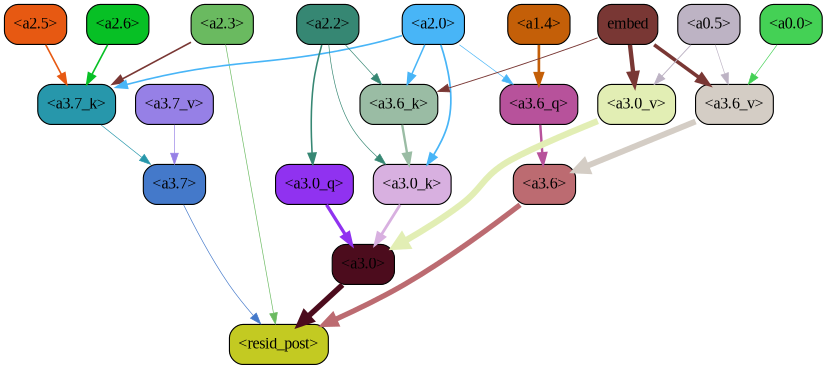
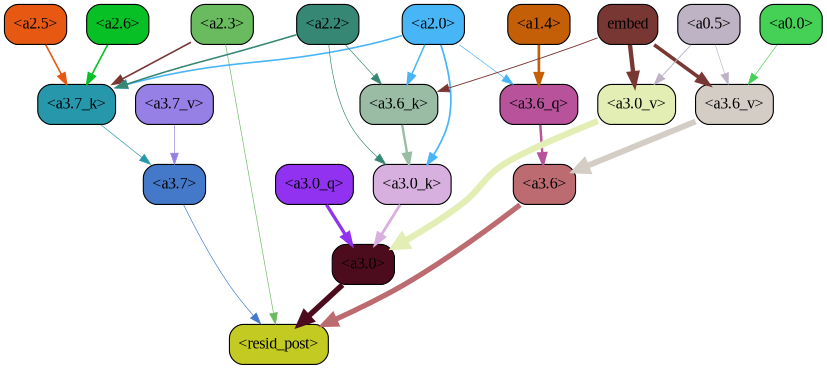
(312, 99) -> (211, 59)
